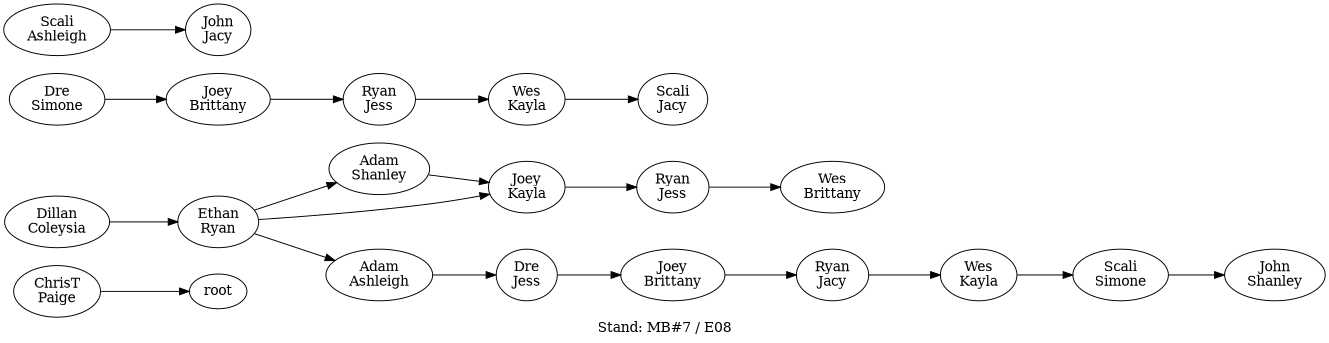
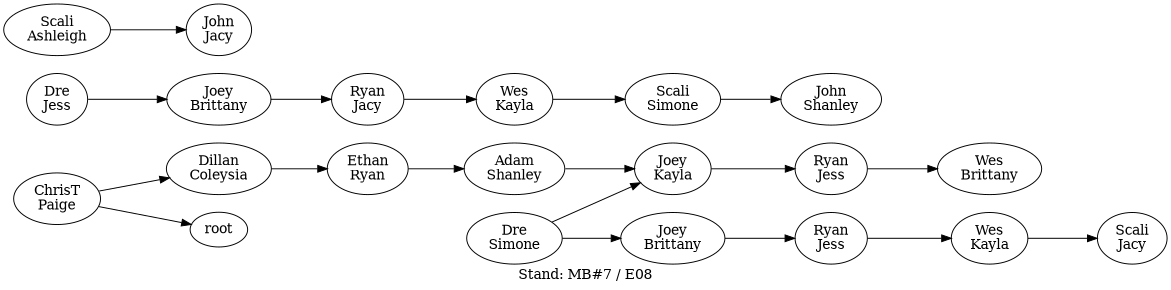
none -> (130, 185)
(370, 211) -> (592, 204)
(379, 275) -> none
